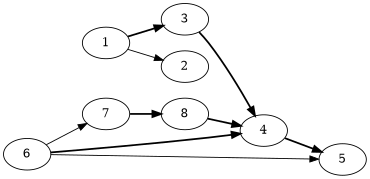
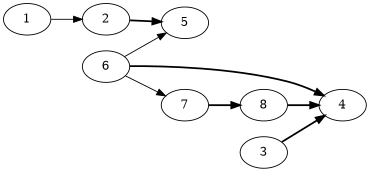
(141, 32) -> none
(299, 144) -> (141, 21)
